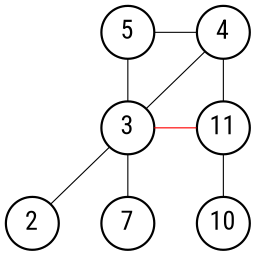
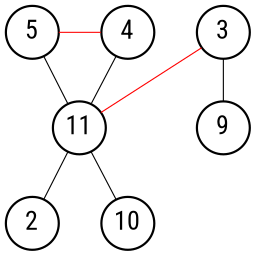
(175, 32) -> (80, 32)
(128, 80) -> (56, 80)
(176, 80) -> none
(80, 176) -> (56, 175)
(128, 223) -> (223, 128)
